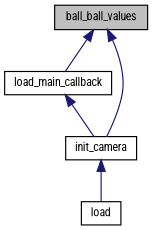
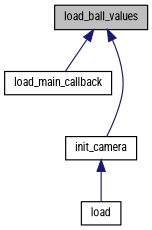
(101, 17) -> (101, 17)
(83, 121) -> none
